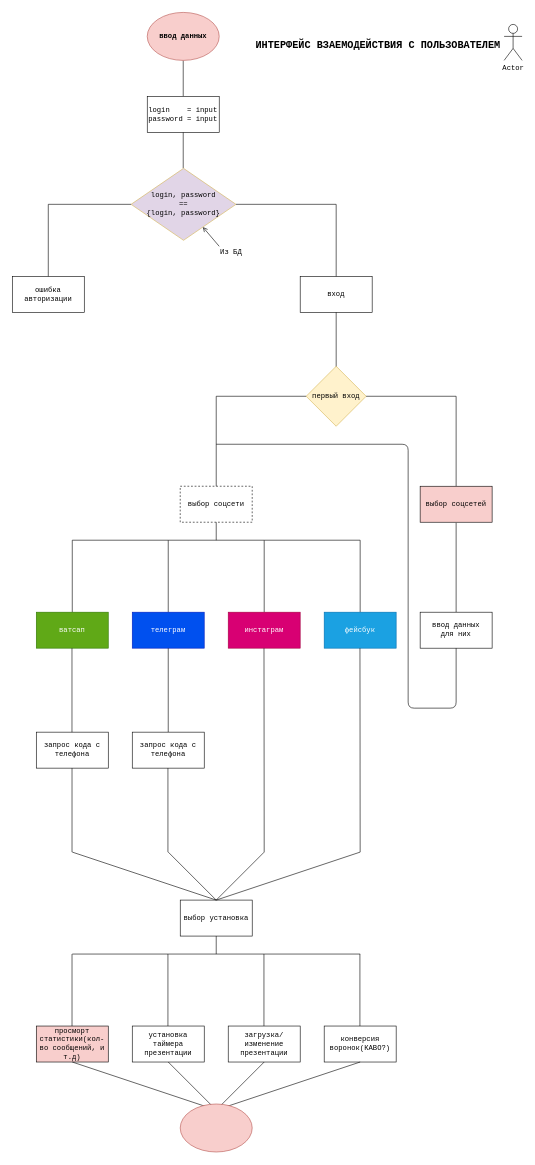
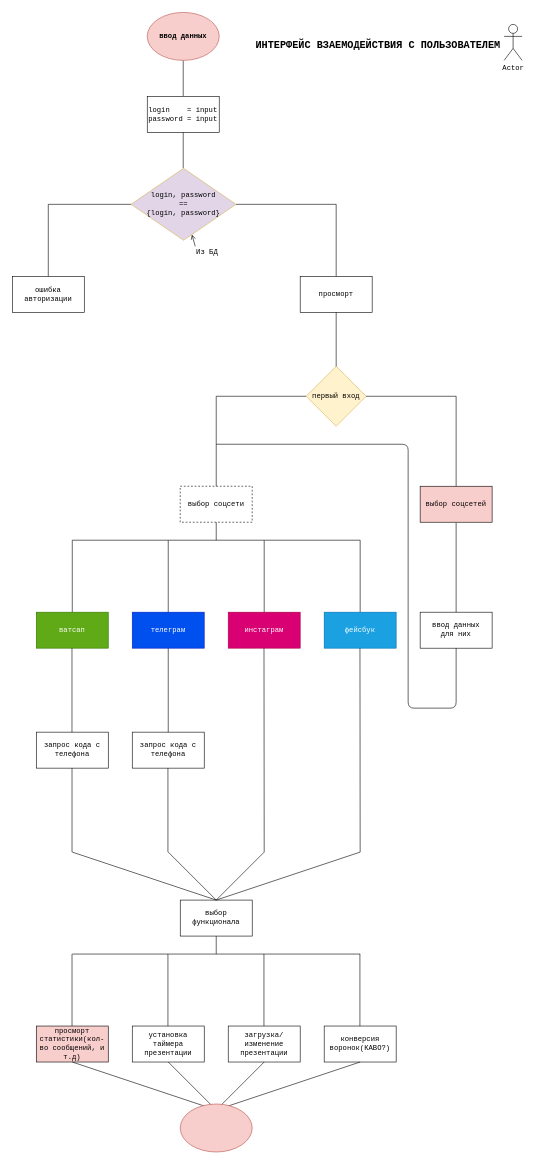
(231, 252) -> (207, 252)
(336, 294) -> (336, 294)
(216, 918) -> (216, 918)
